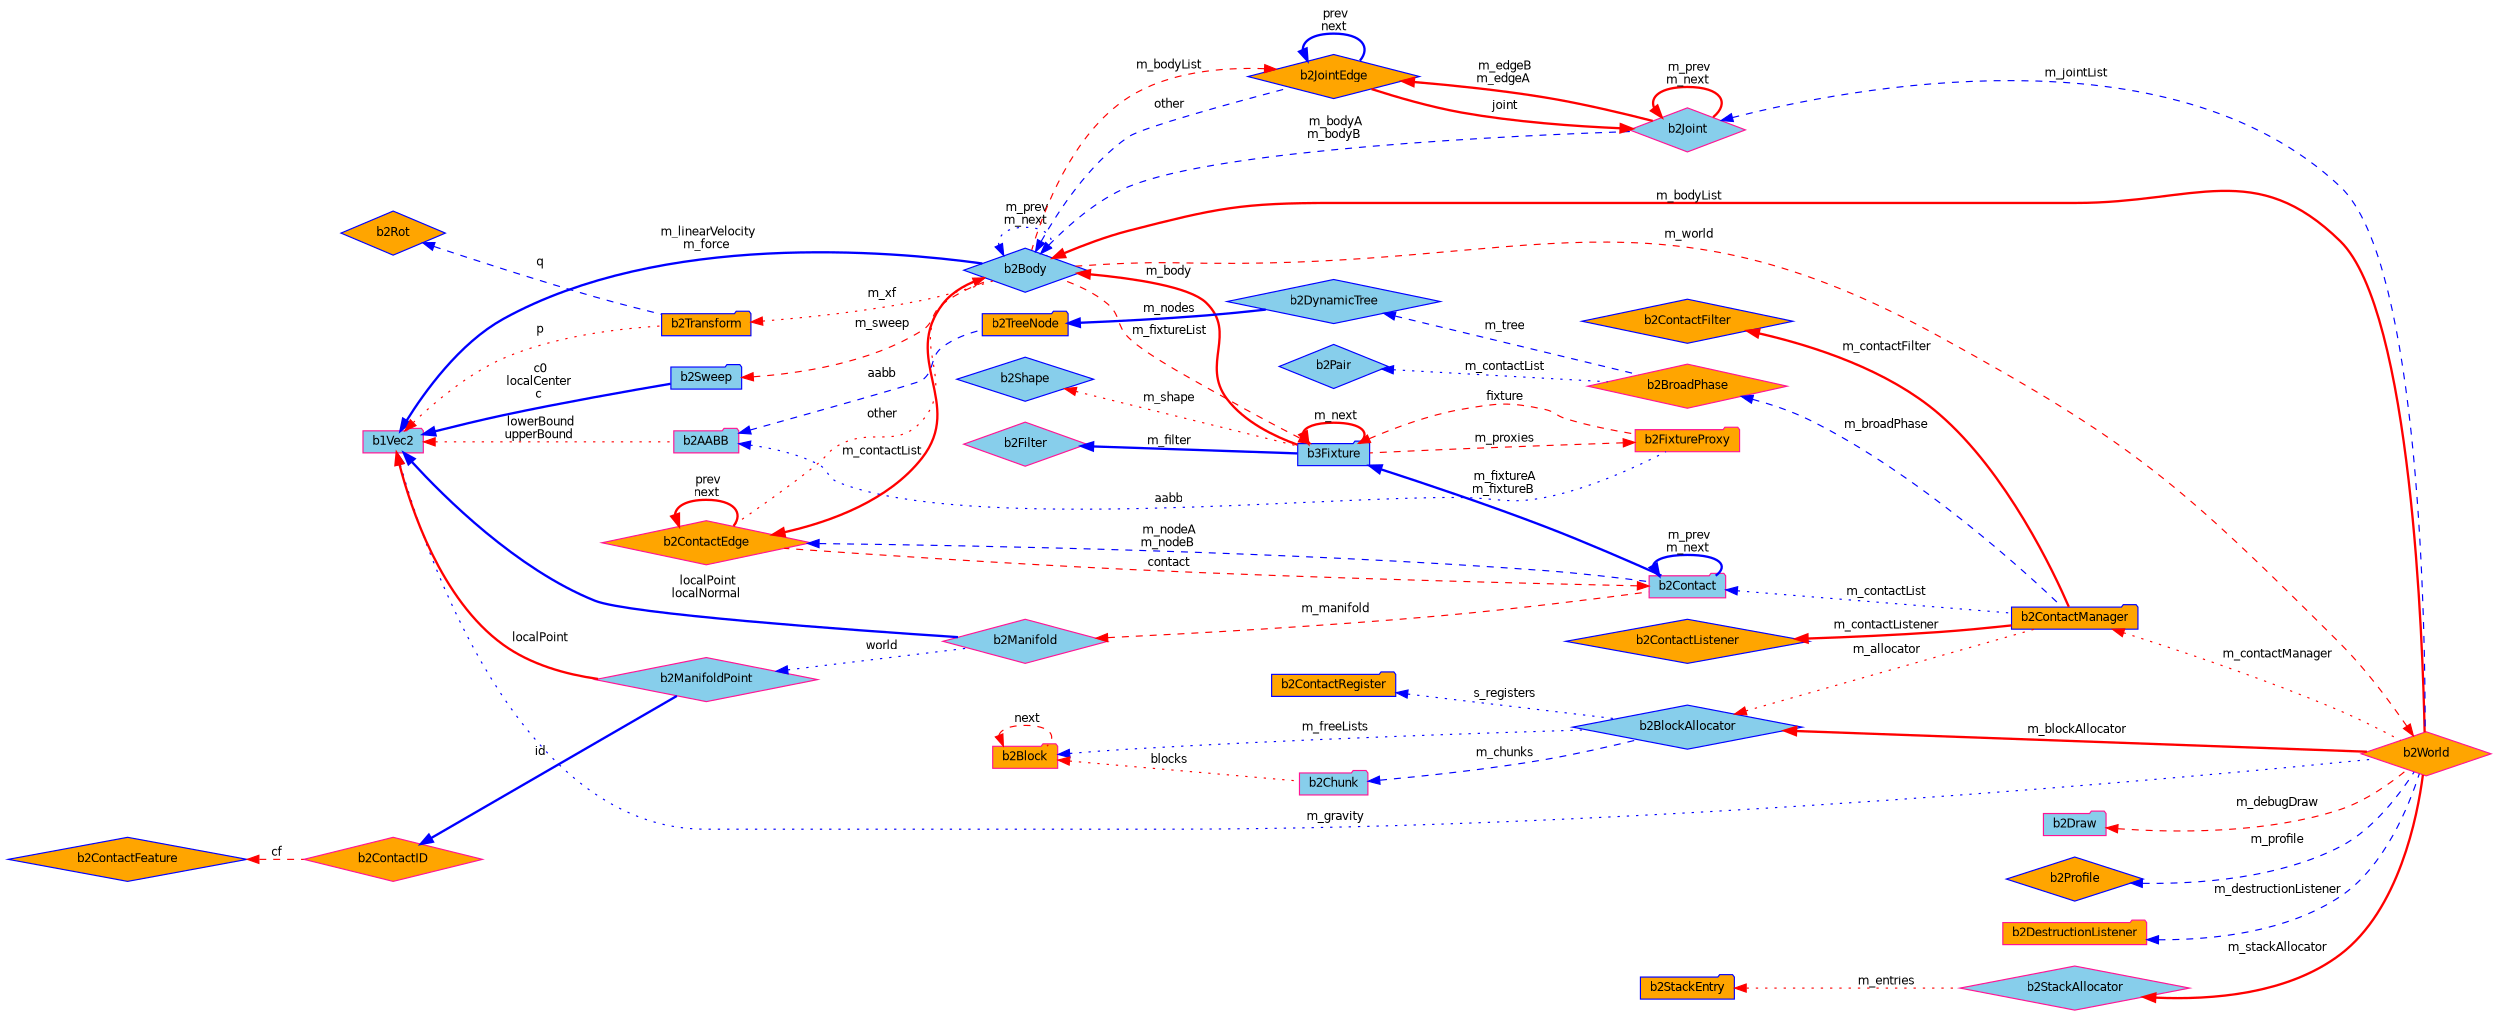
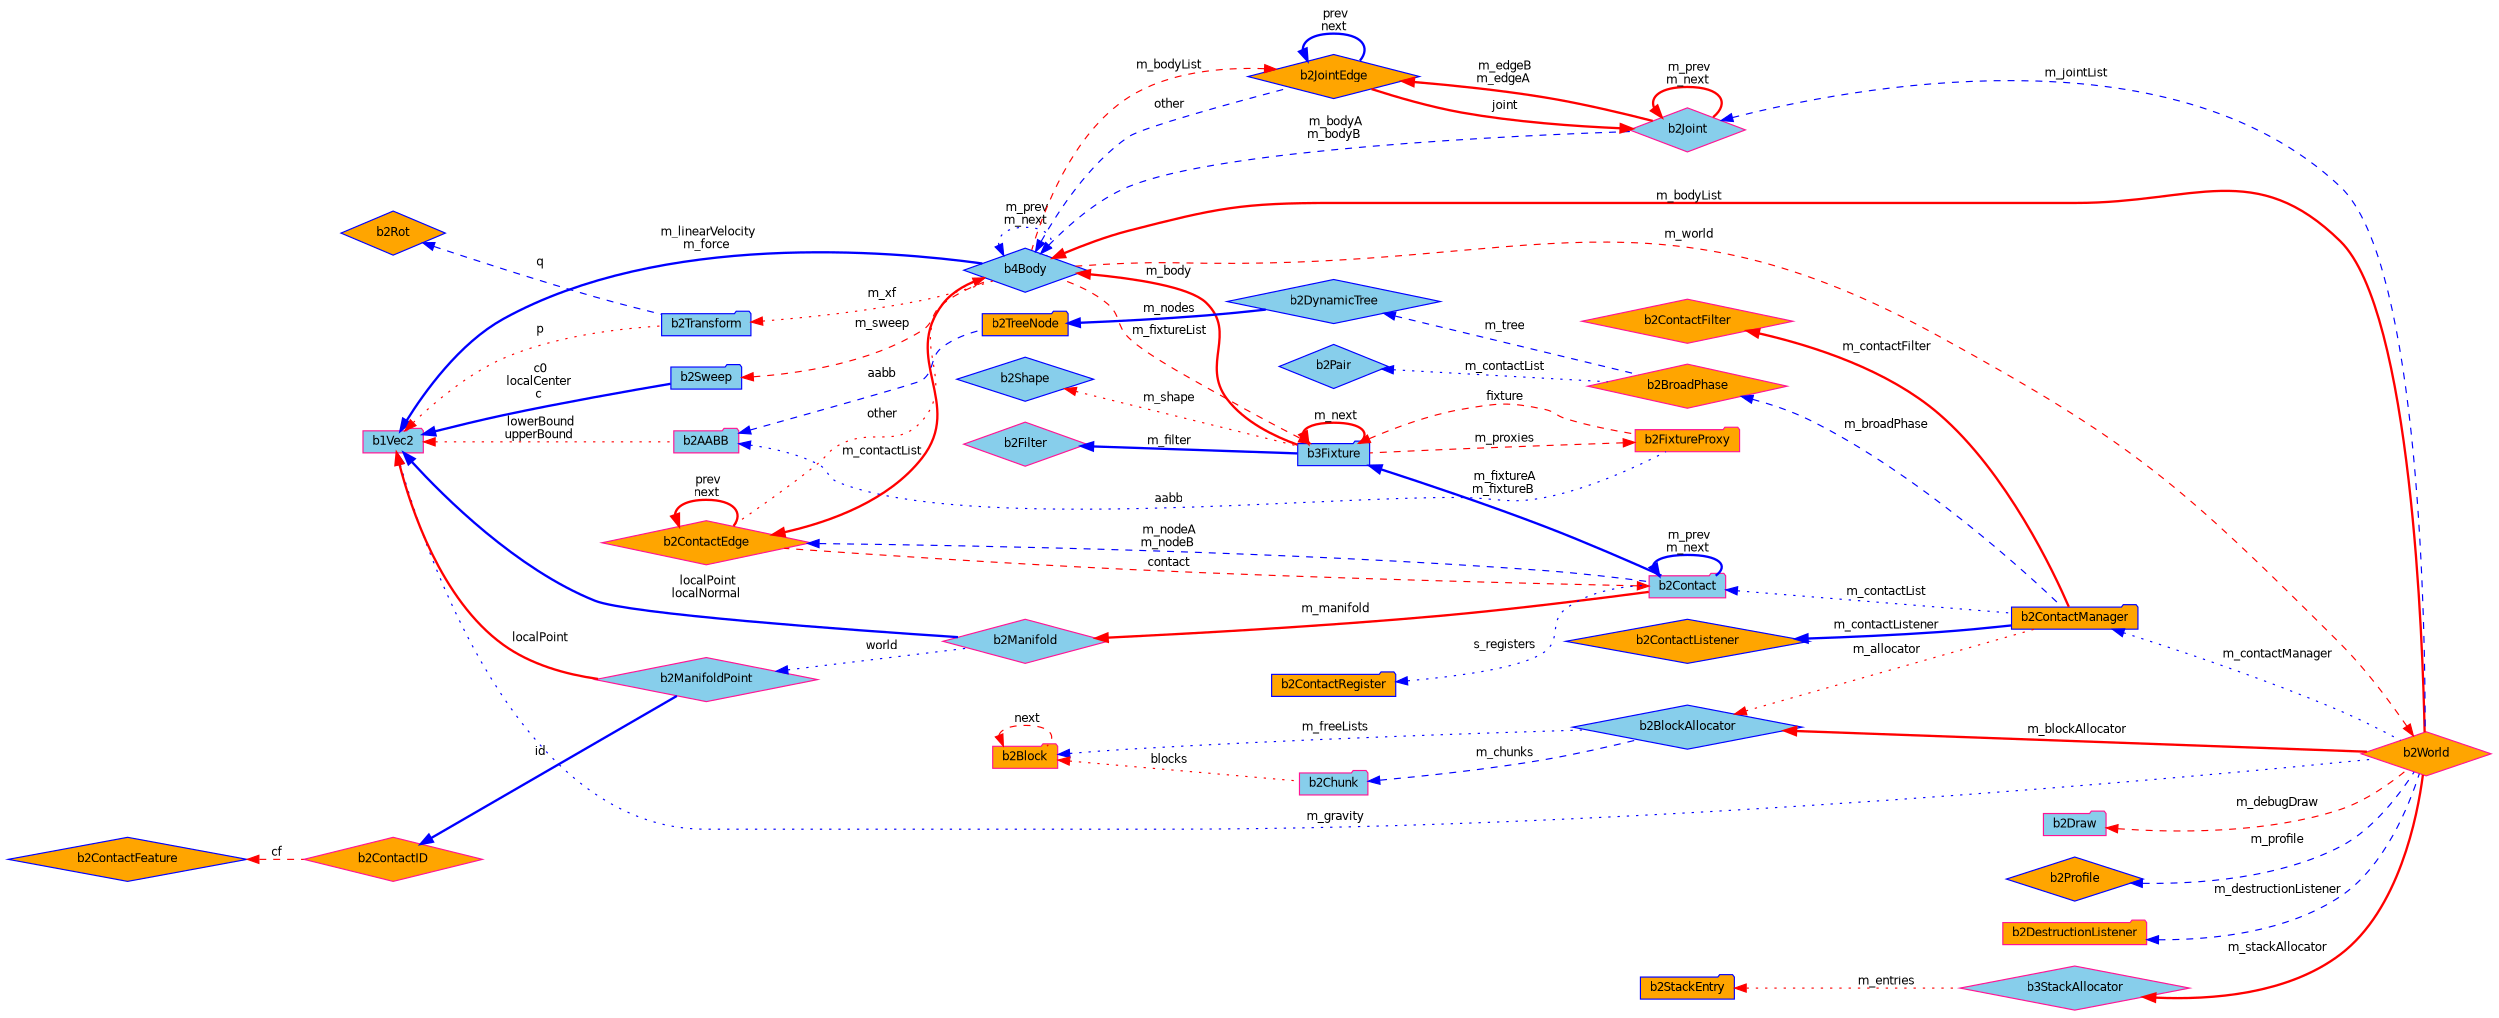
(1025, 270) -> (1025, 270)
(1687, 321) -> (1687, 321)
(706, 325) -> (706, 325)
(1379, 621) -> (1379, 621)
(1910, 634) -> (1910, 634)
(2264, 681) -> (2264, 681)
(1512, 706) -> (1543, 653)
(2075, 988) -> (2075, 988)
